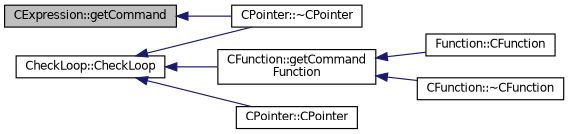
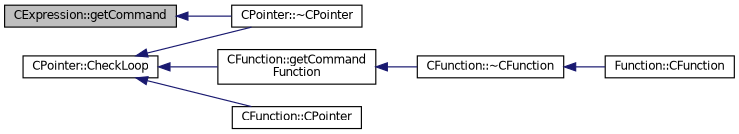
(407, 54) -> (590, 67)
(90, 67) -> (90, 67)
(297, 118) -> (297, 118)
